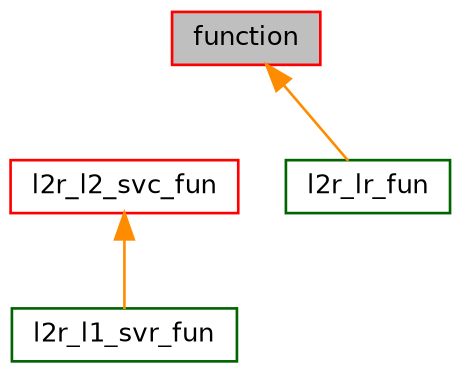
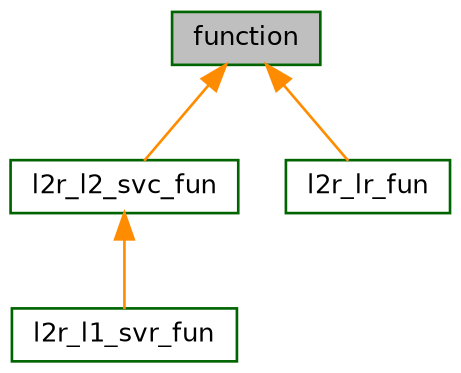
(246, 38) -> (246, 38)
none -> (176, 123)
(124, 187) -> (124, 187)
